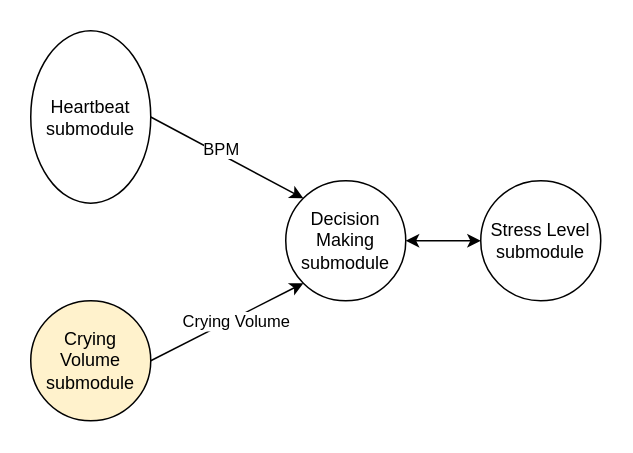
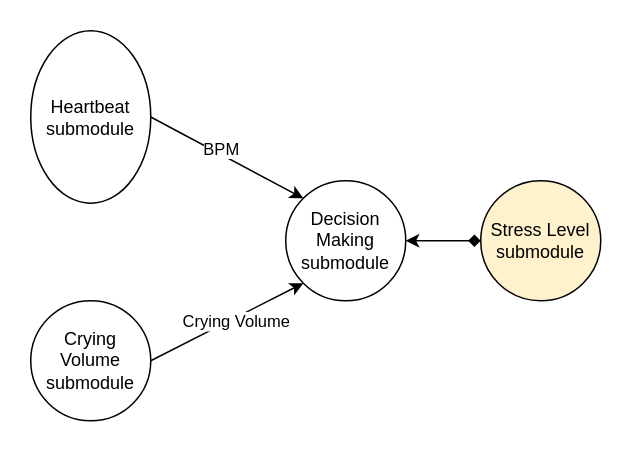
(469, 241) -> (468, 241)
(541, 241) -> (541, 241)
(91, 361) -> (91, 361)
